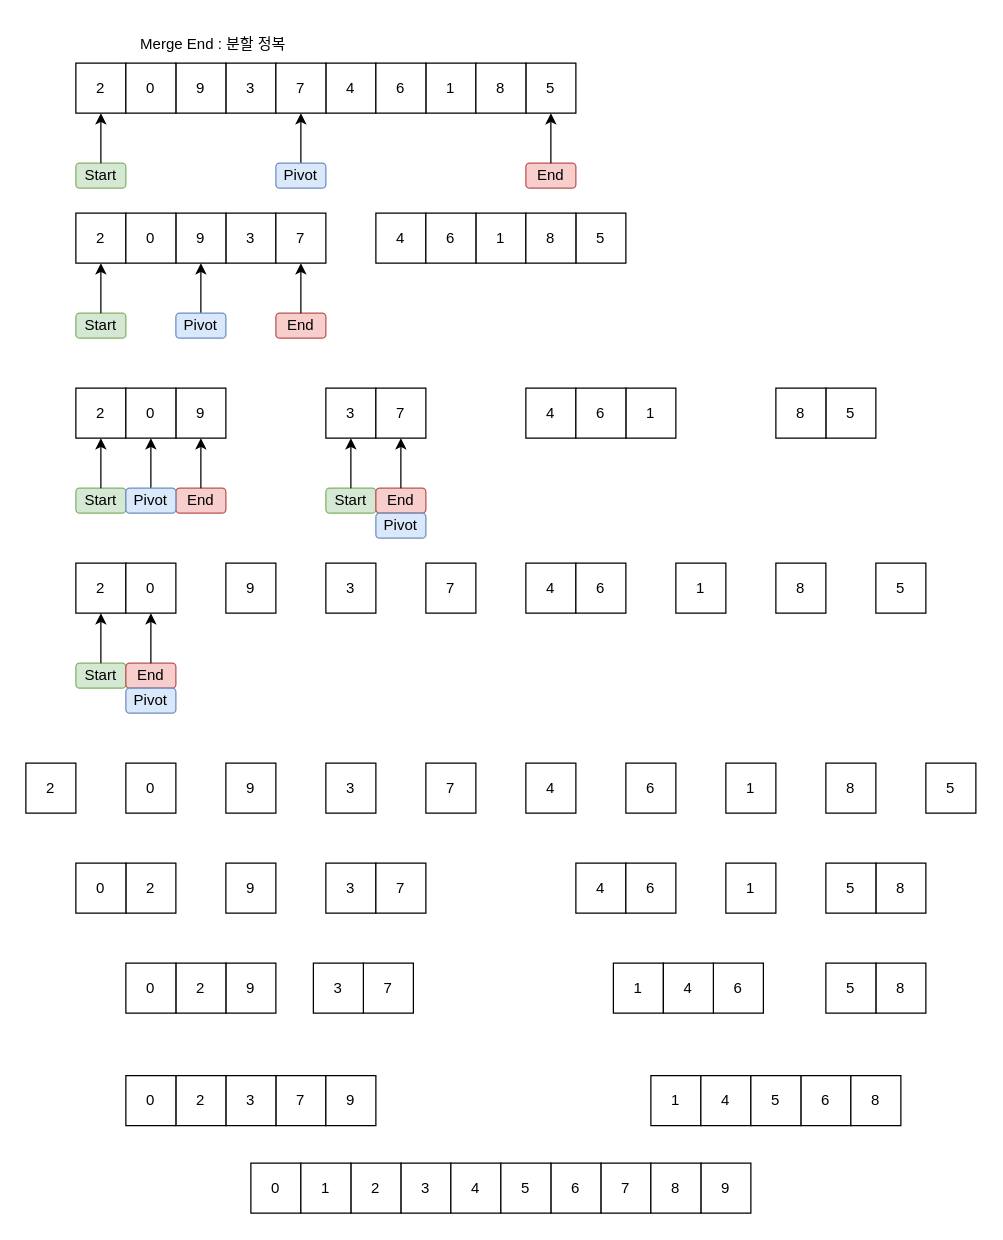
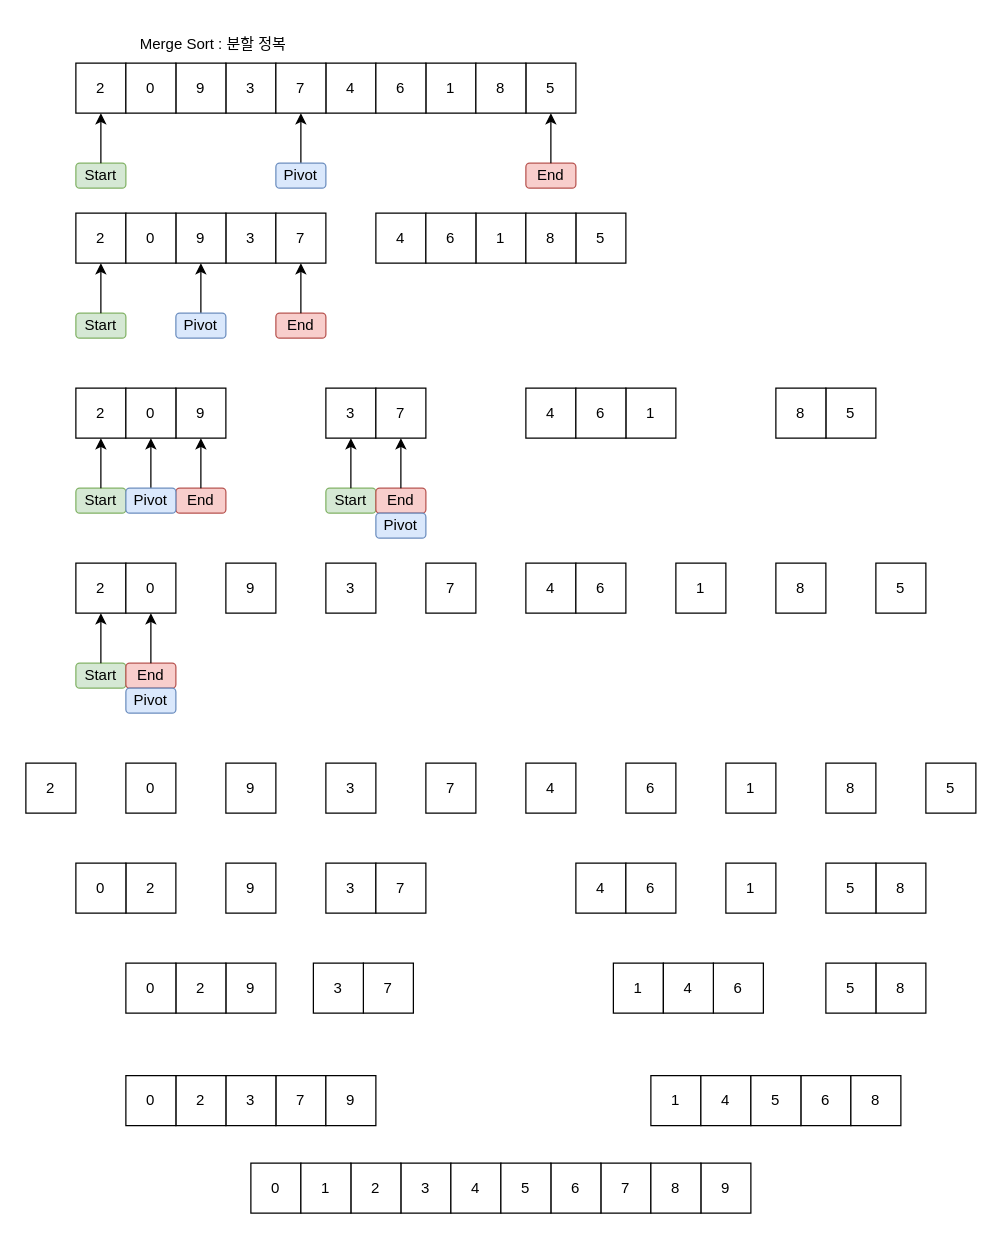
(213, 44) -> (213, 44)
